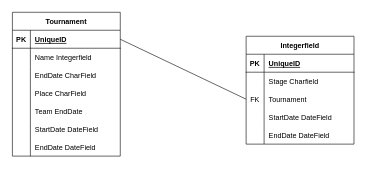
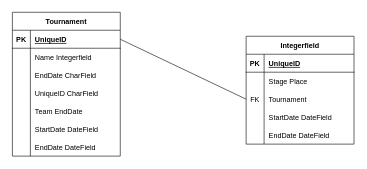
(296, 82) -> (289, 82)
(61, 94) -> (67, 94)
